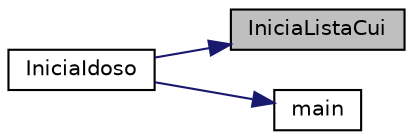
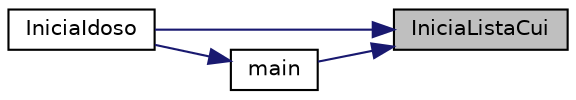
none -> (345, 56)
